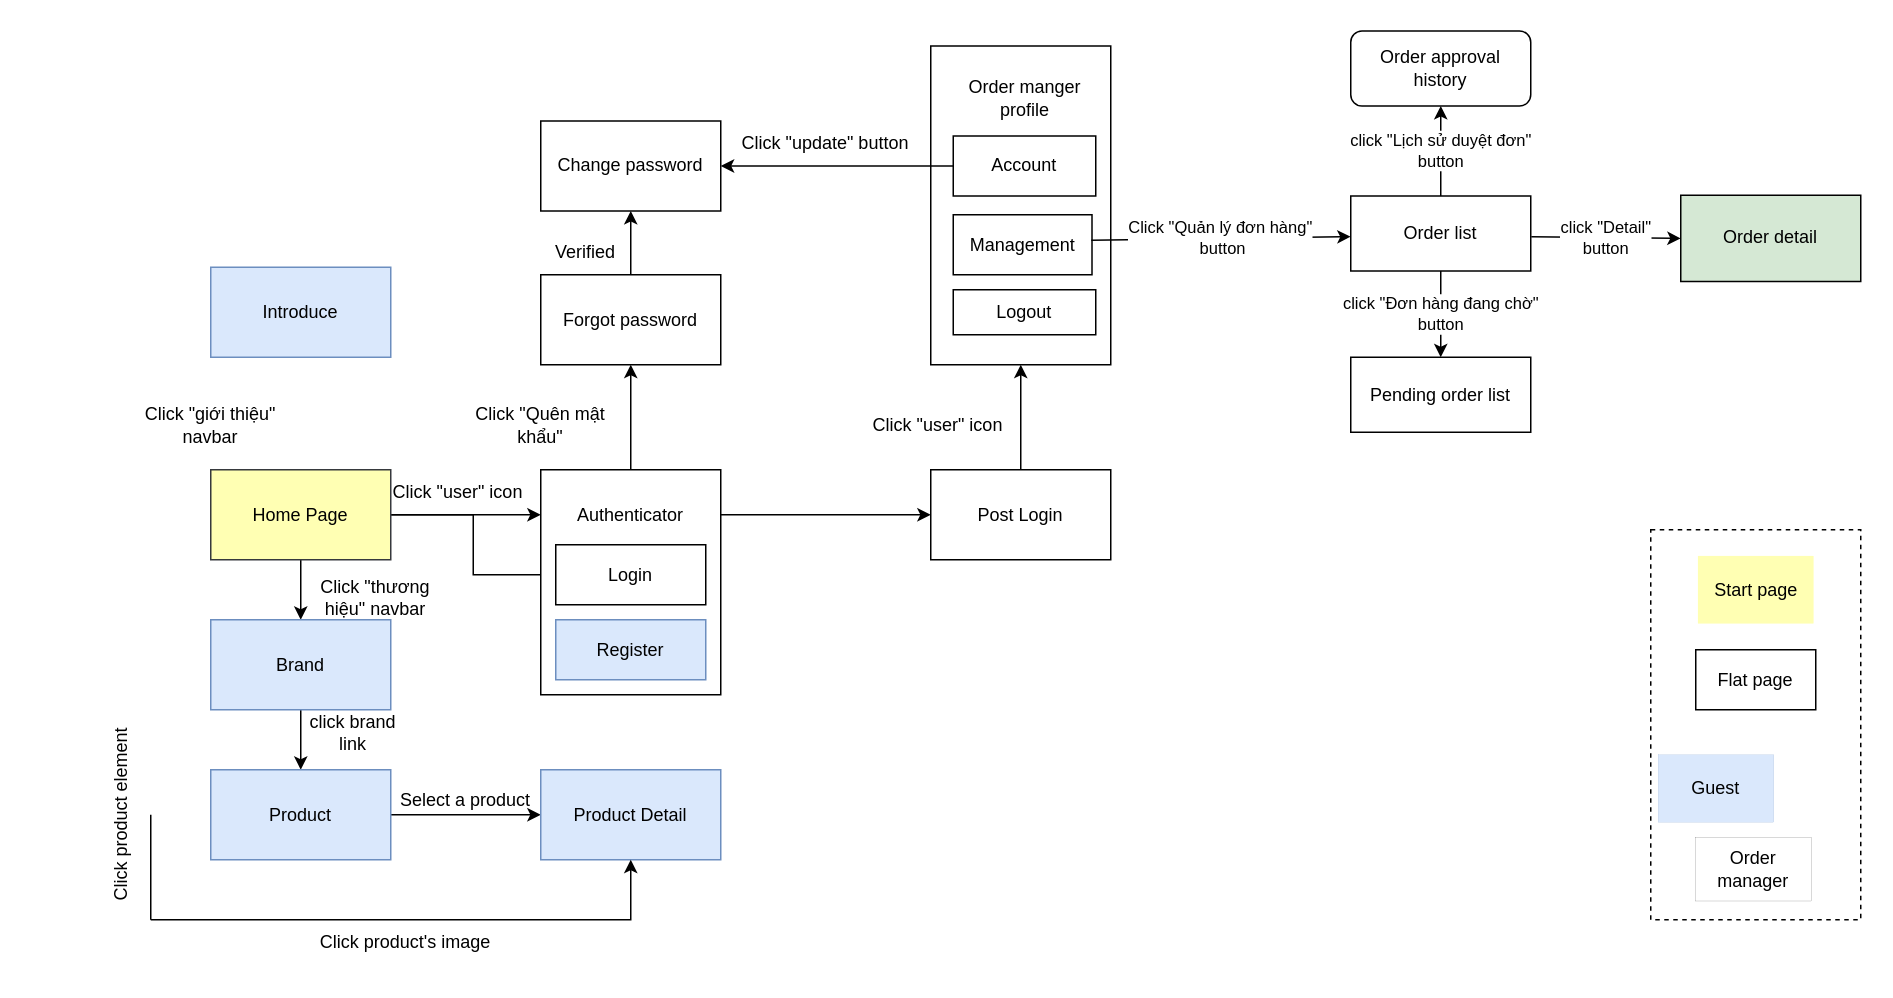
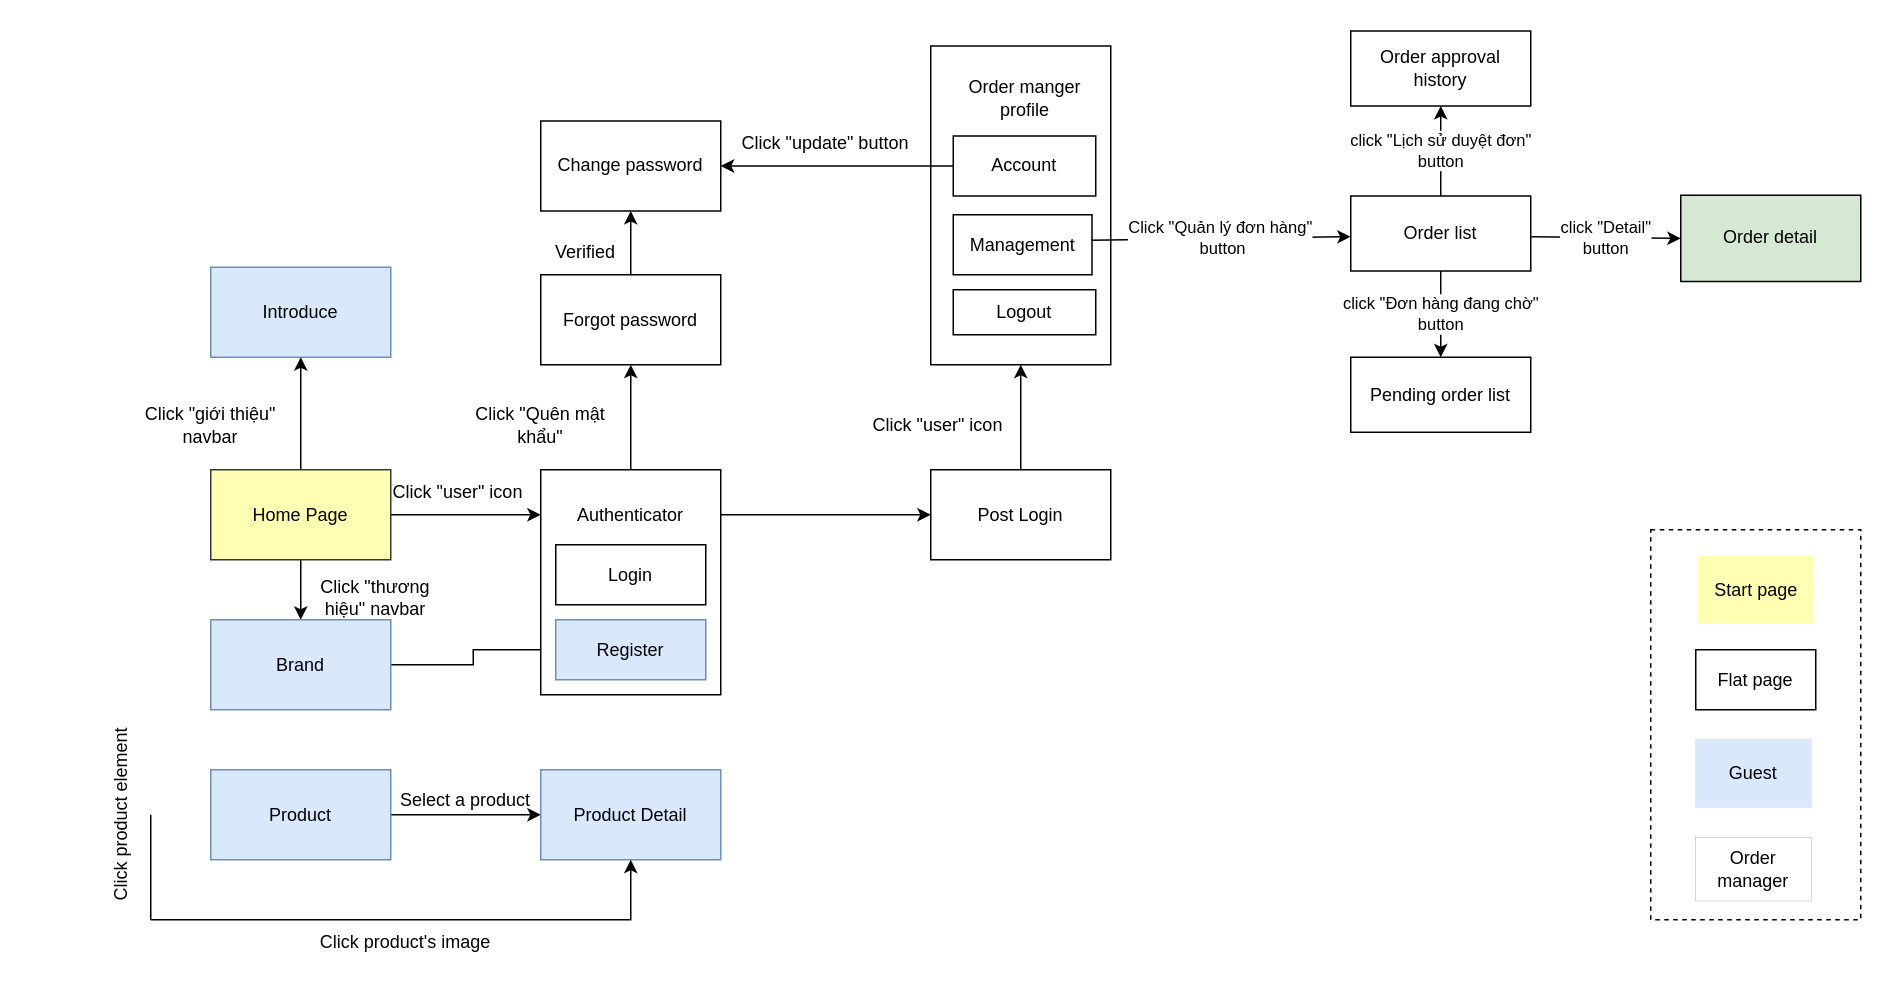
(1441, 68) -> (1441, 68)
(478, 575) -> (301, 418)
(353, 732) -> none
(301, 735) -> (473, 665)
(1716, 788) -> (1754, 773)
